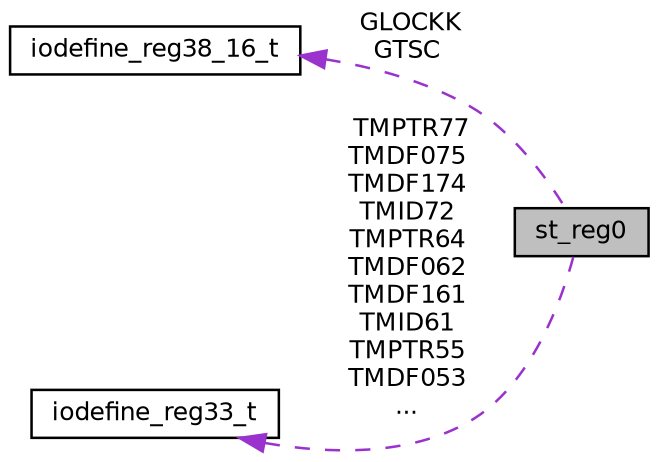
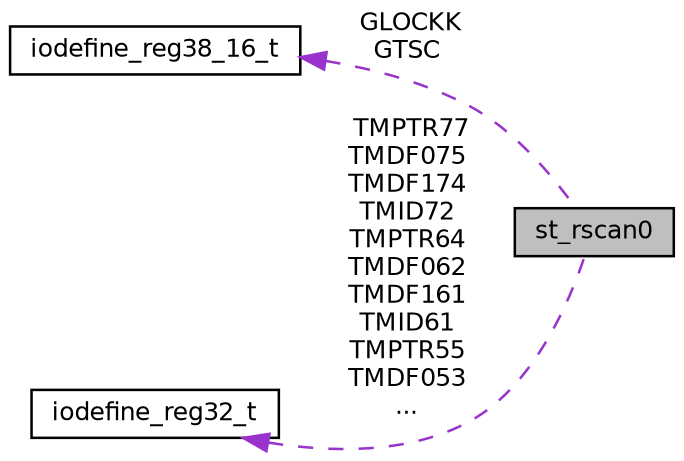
(582, 232) -> (594, 232)
(155, 414) -> (155, 414)
